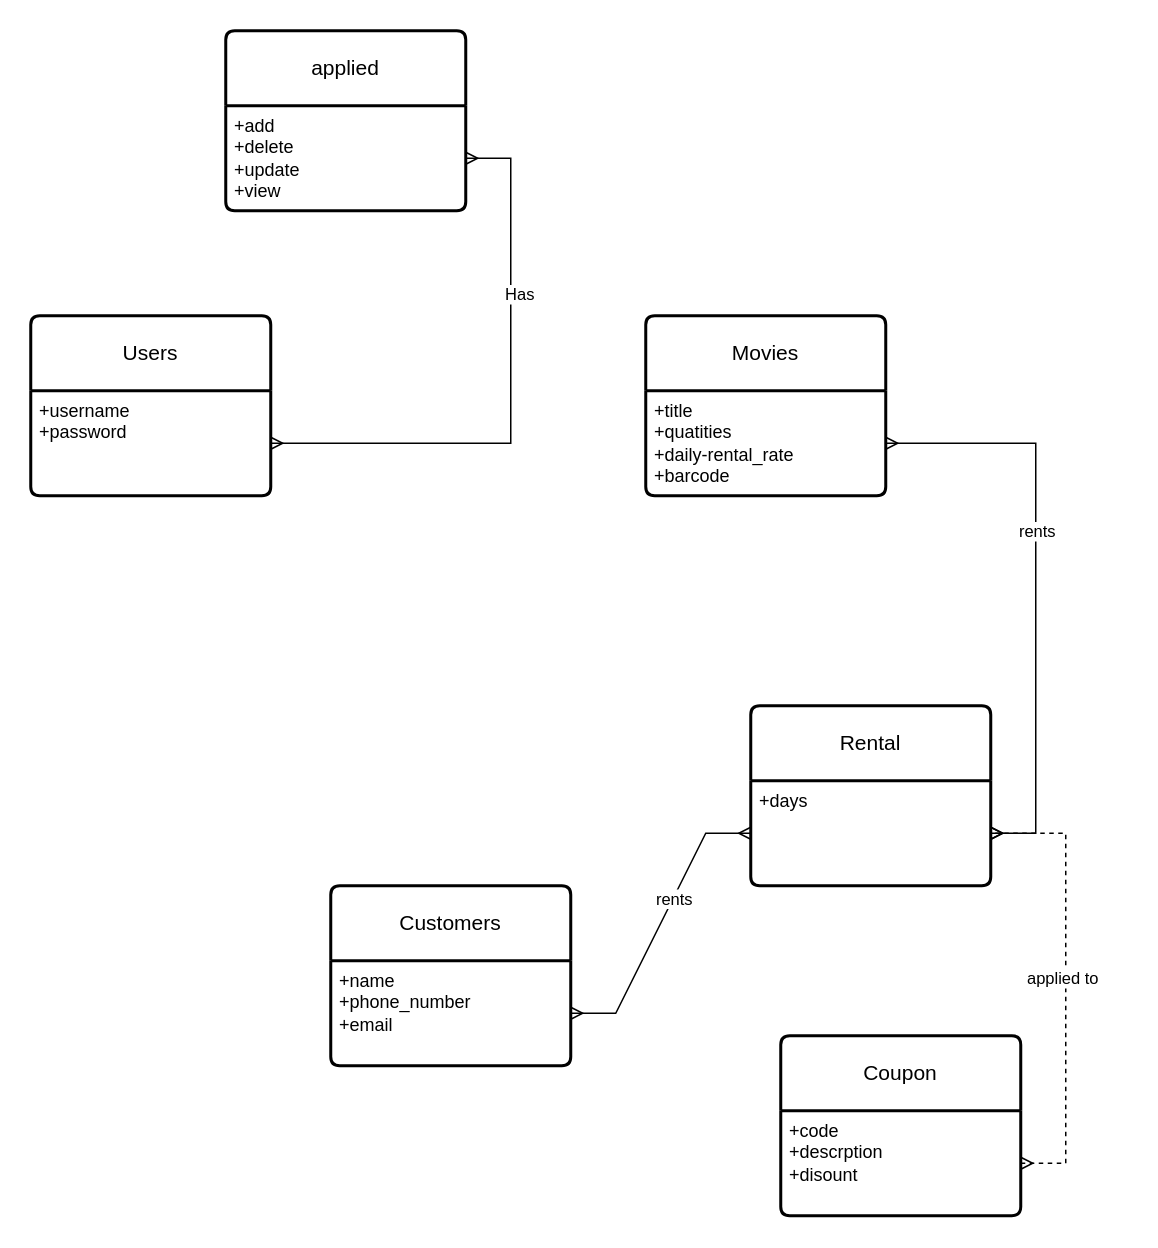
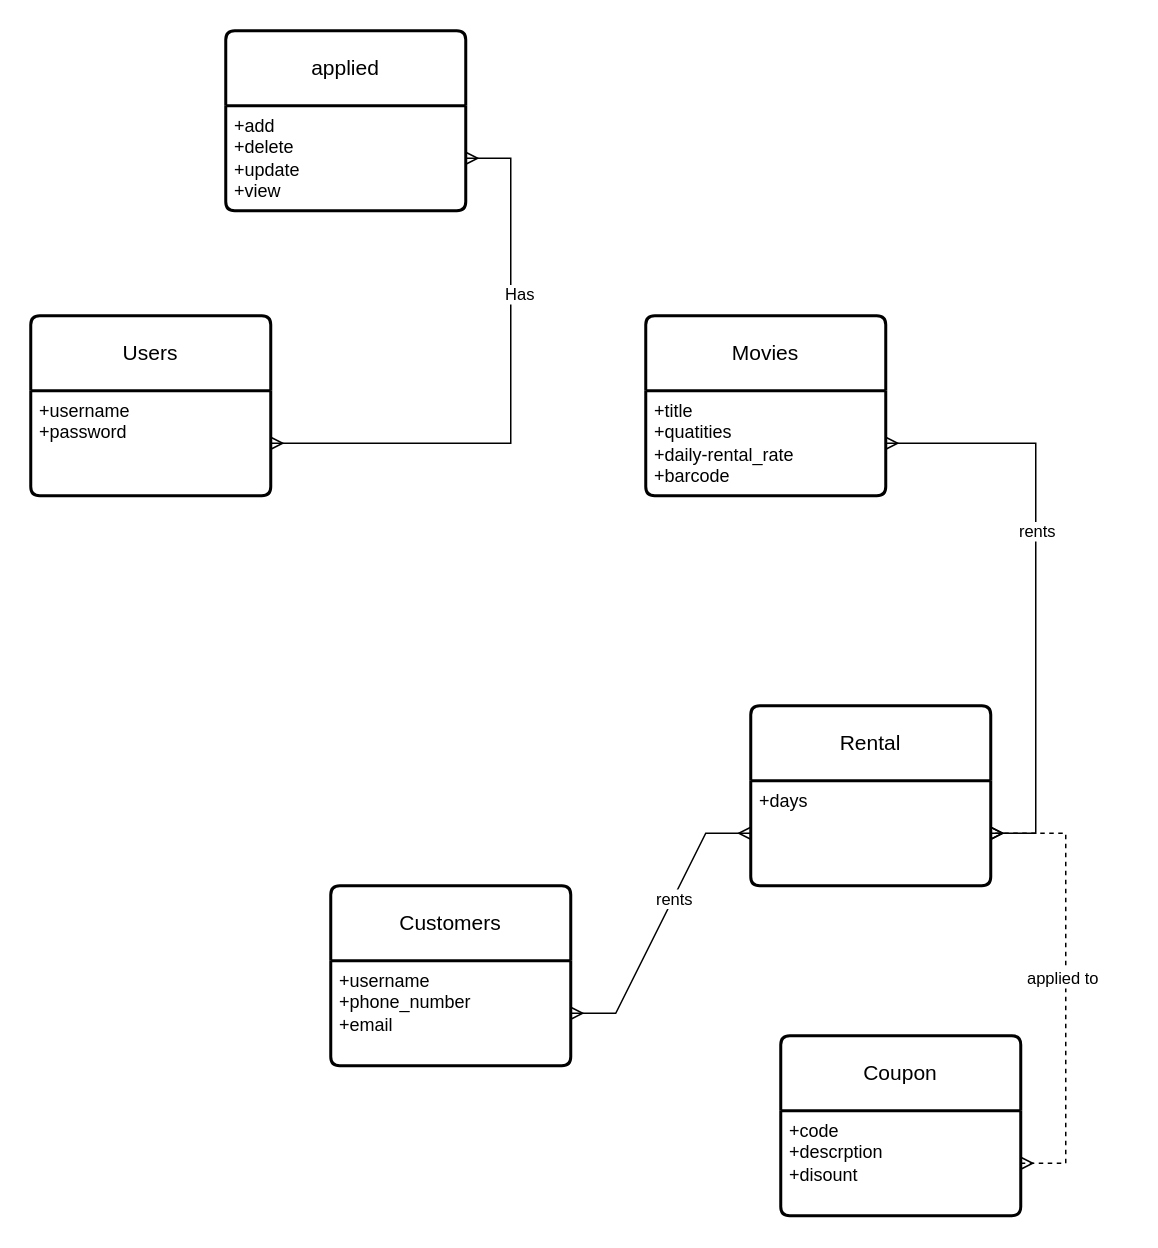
(405, 1004) -> (405, 1004)
